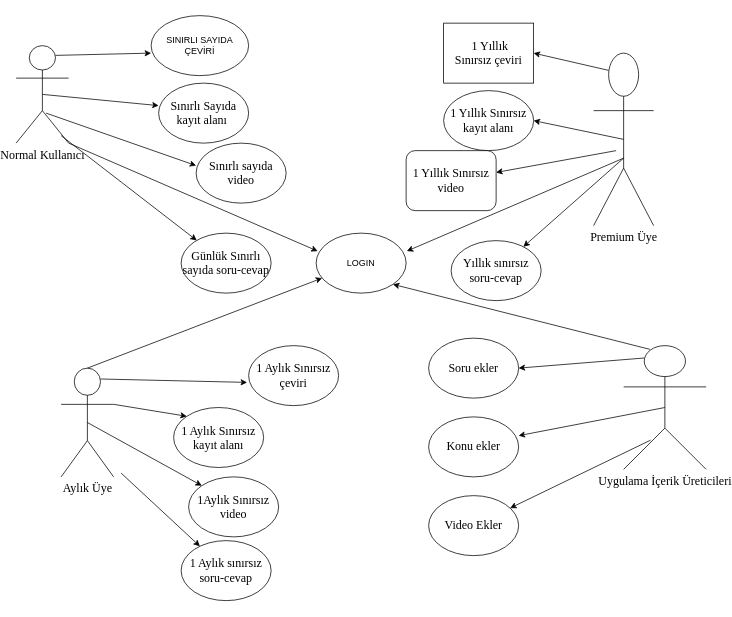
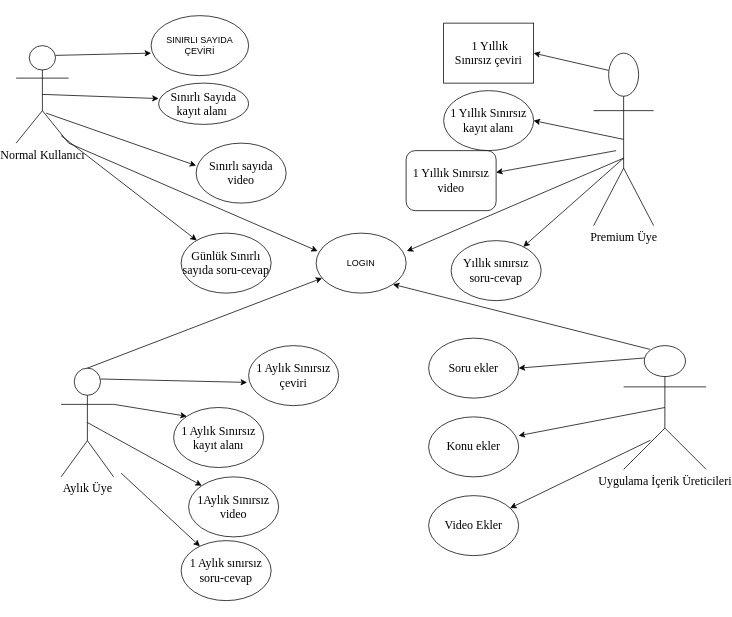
(204, 113) -> (204, 104)
